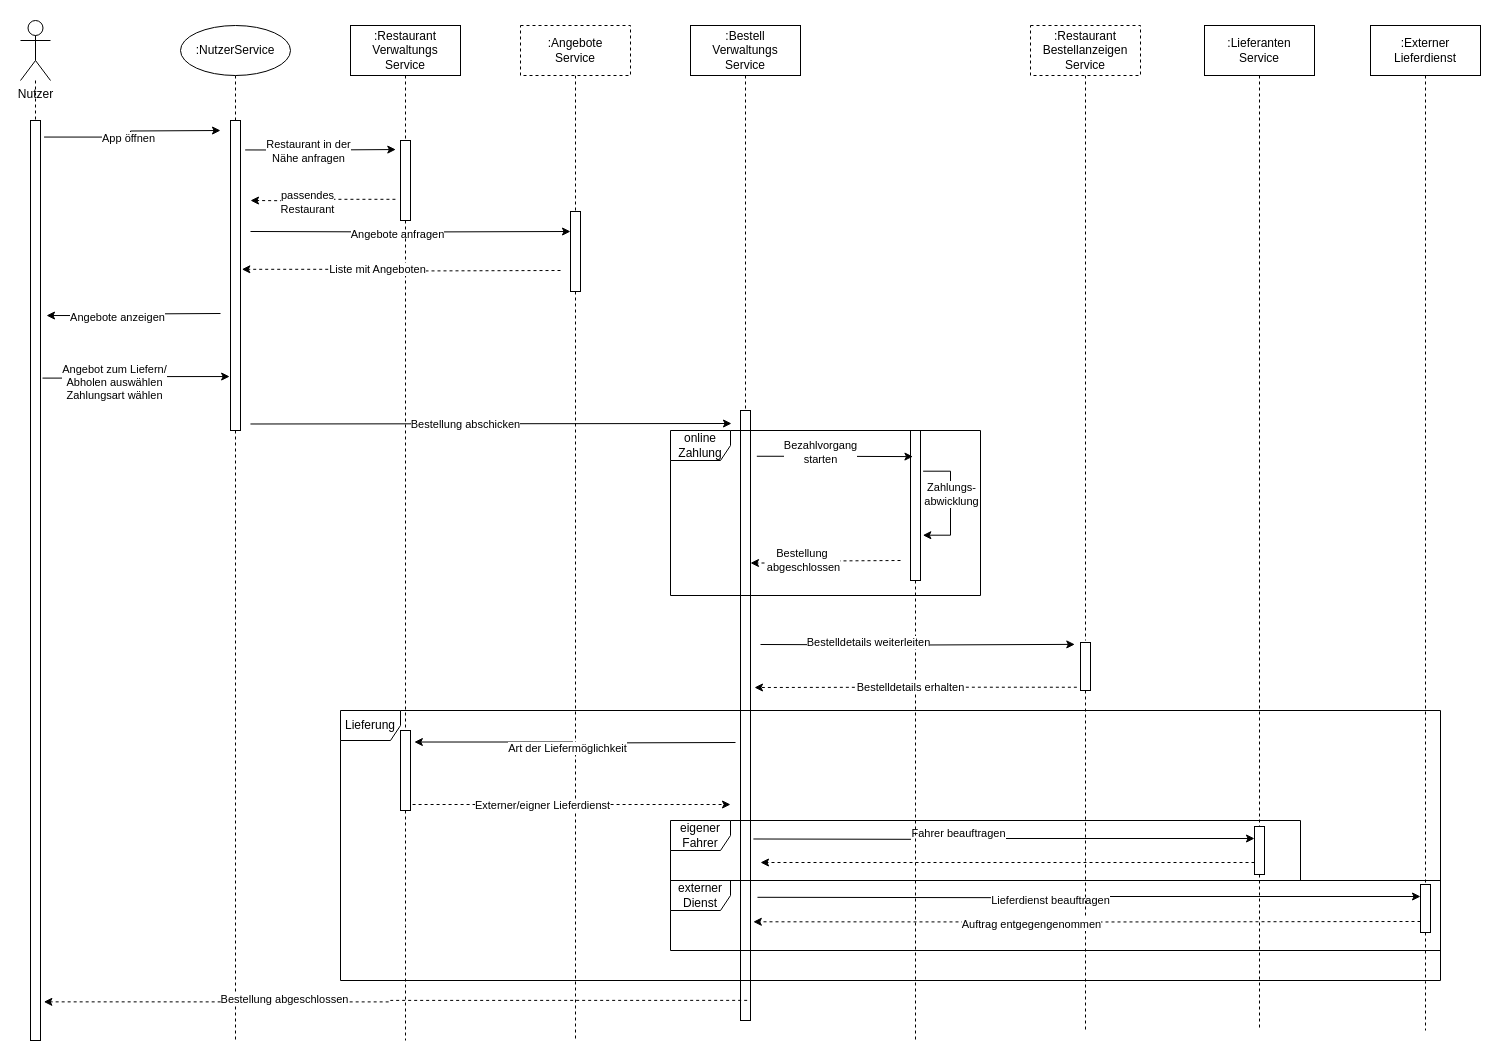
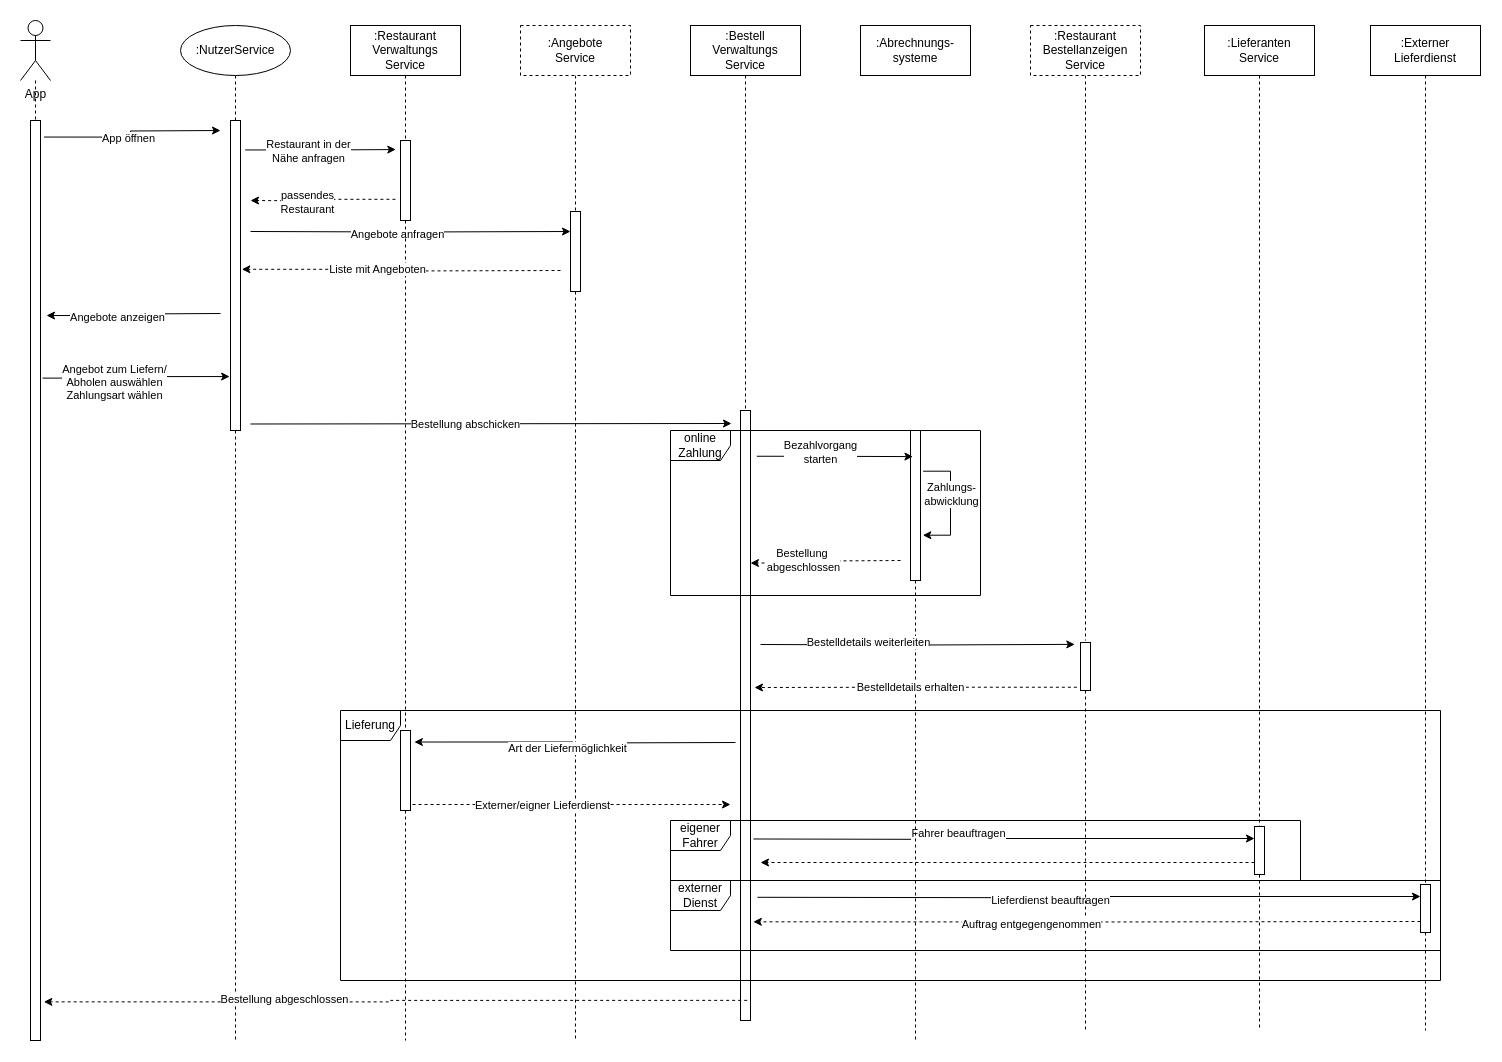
none -> (916, 51)
(36, 95) -> (36, 95)
